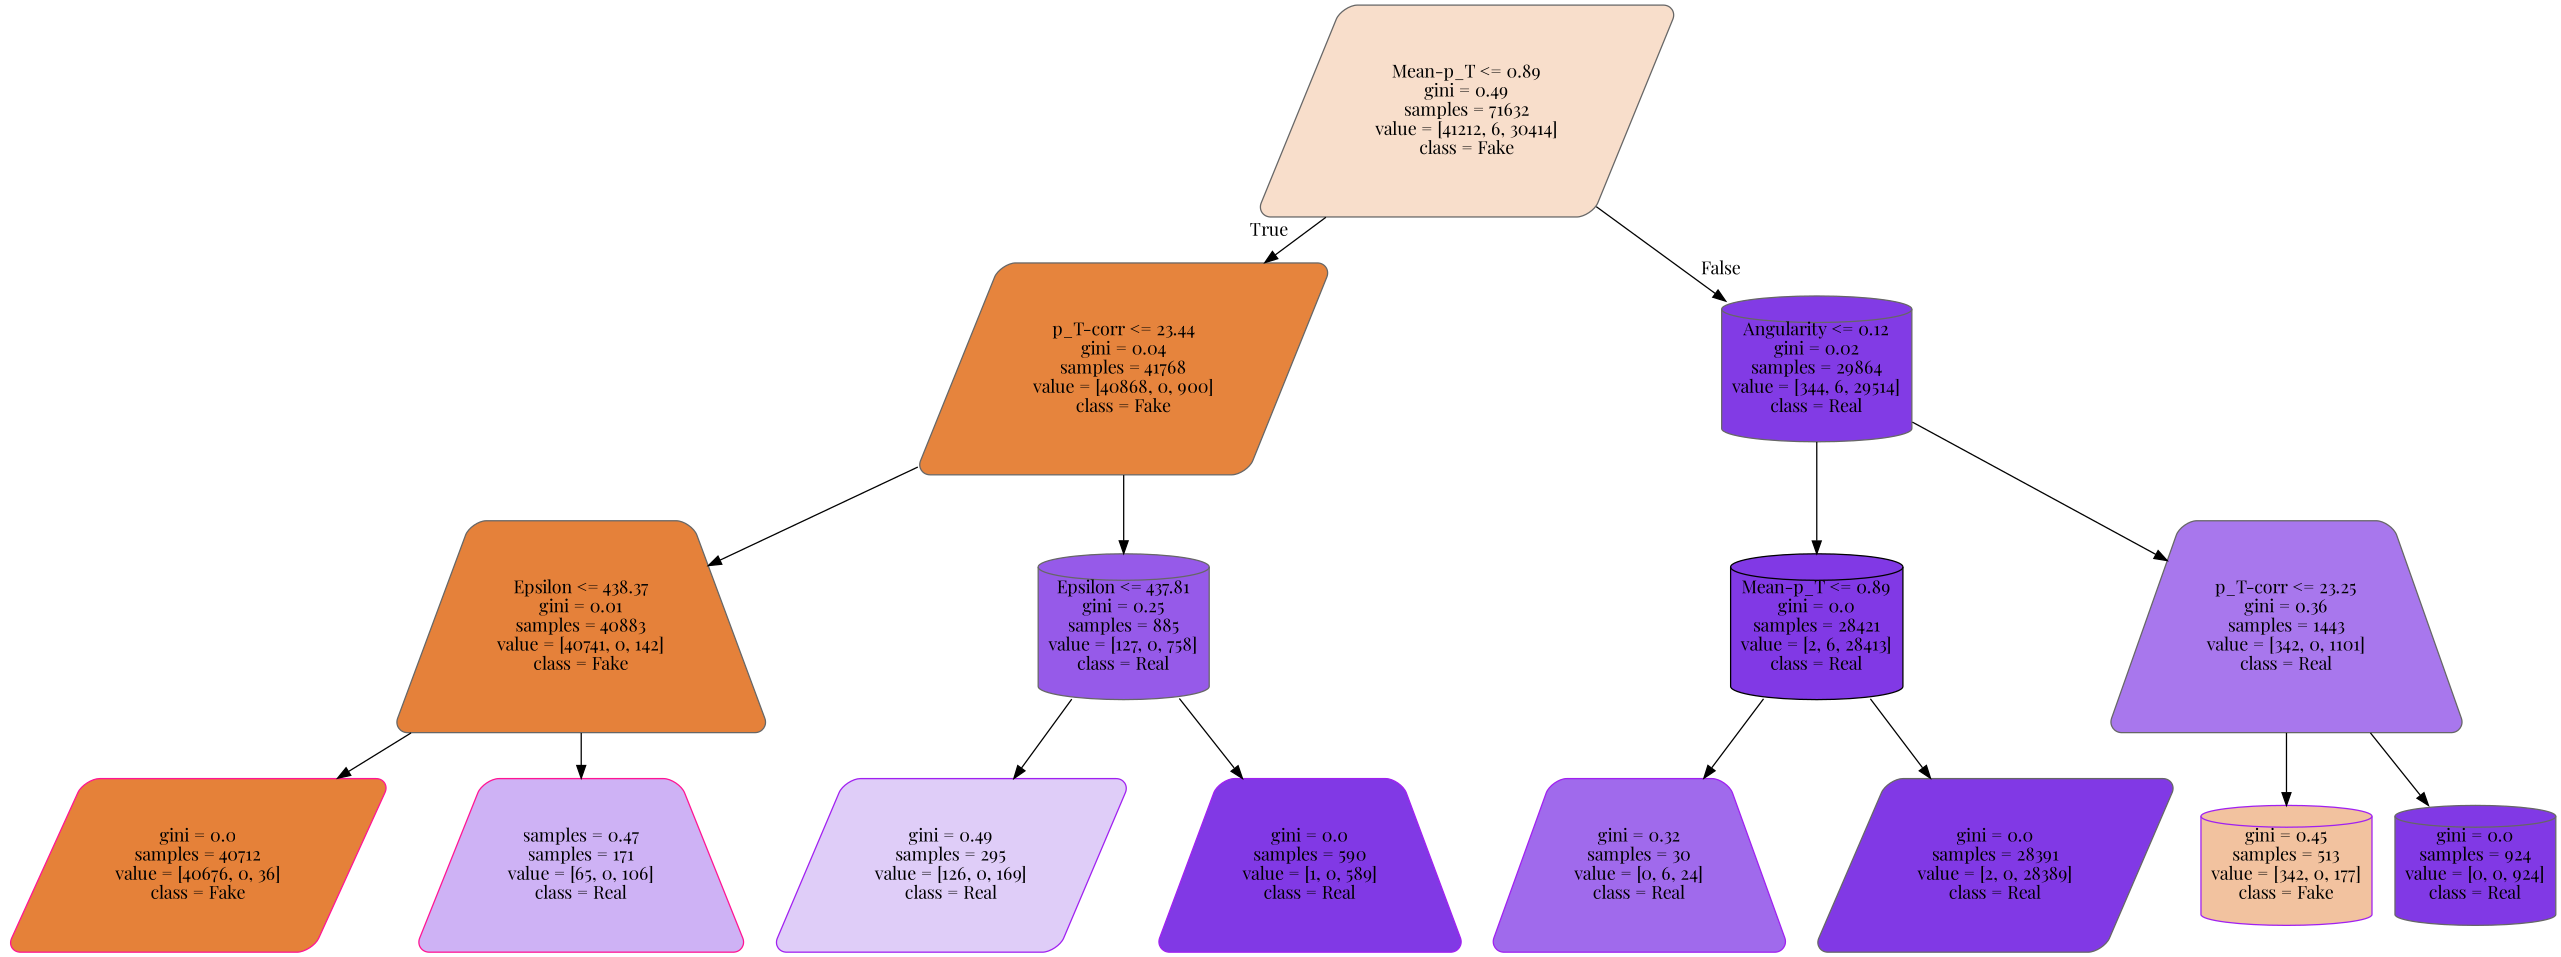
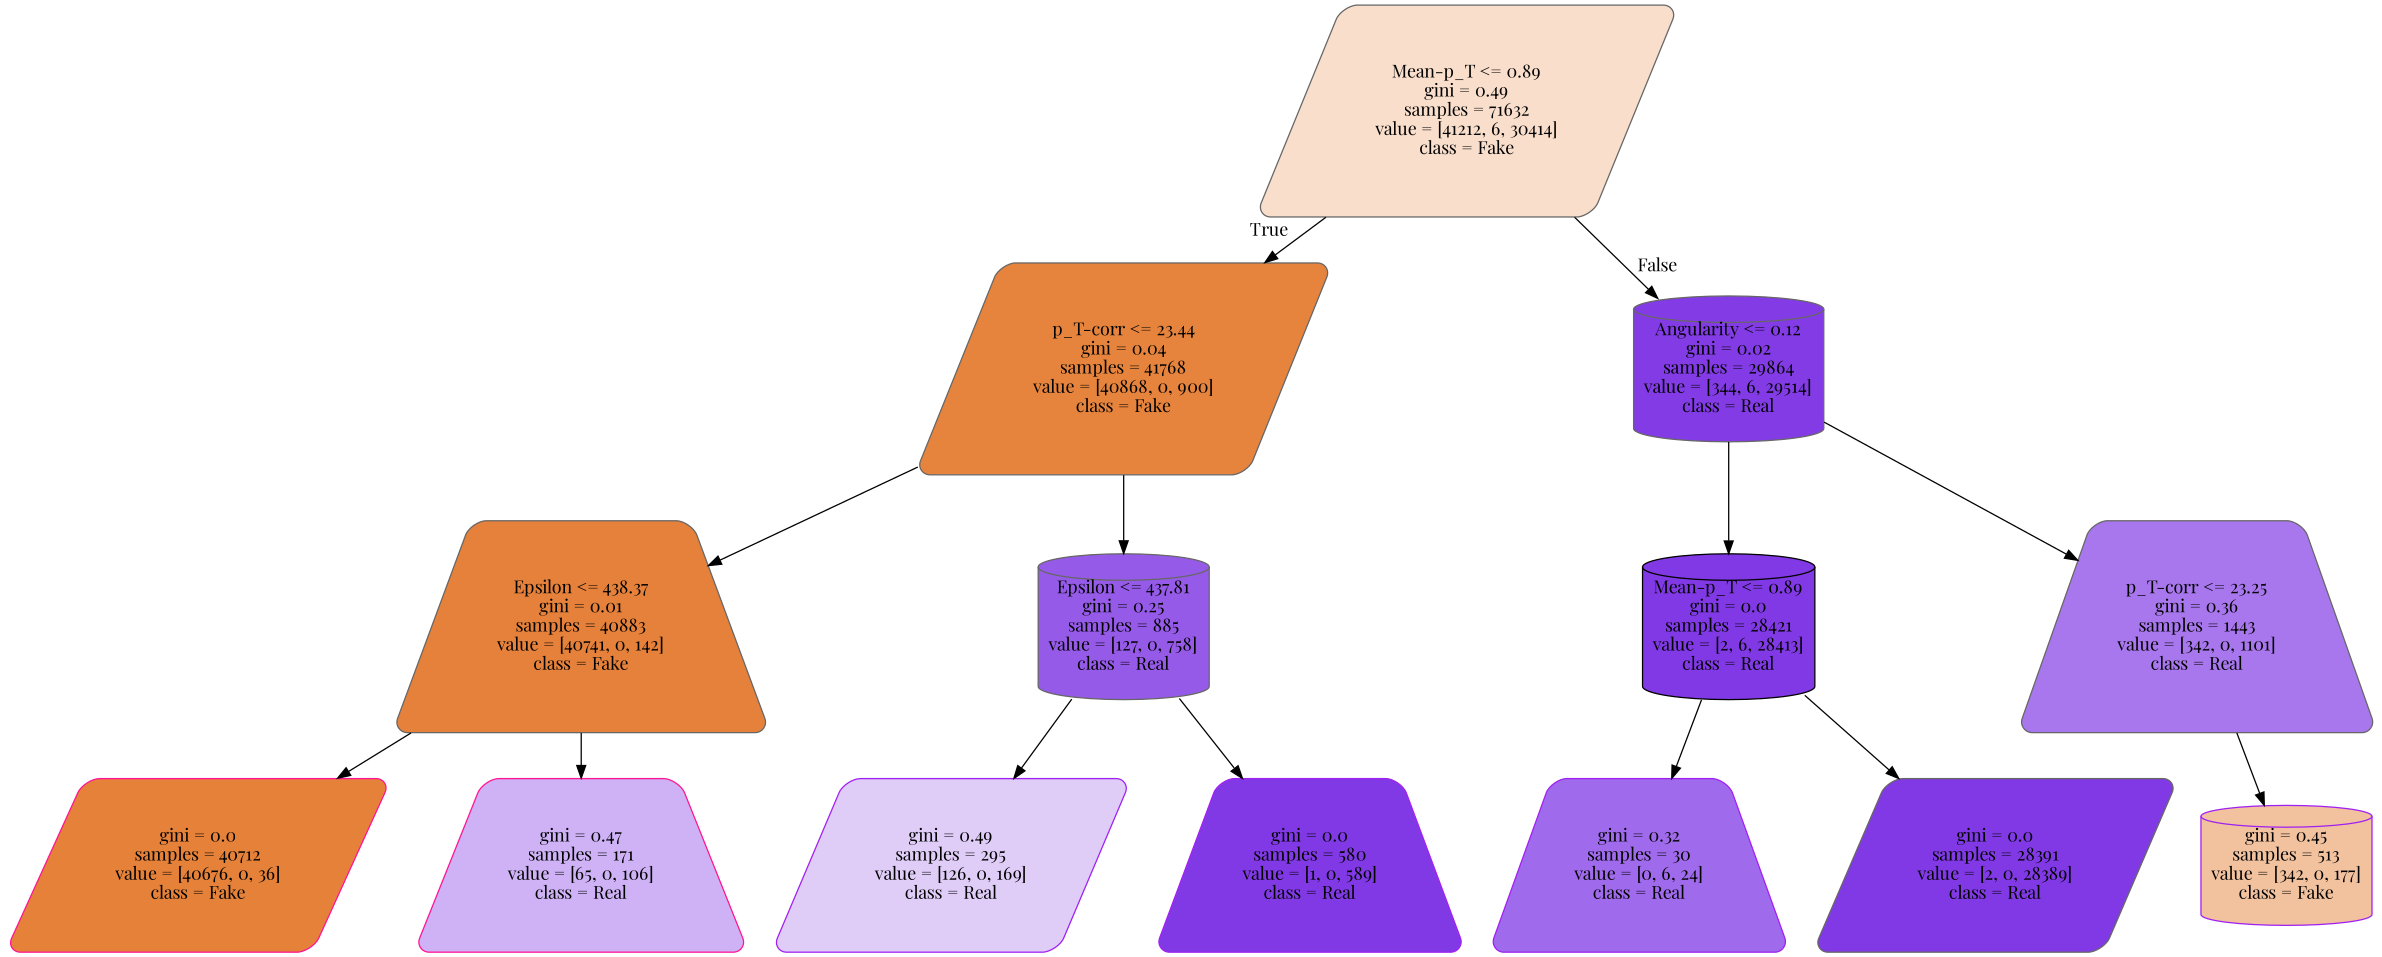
(581, 865) -> (581, 865)
(1310, 865) -> (1310, 865)
(2475, 865) -> none
